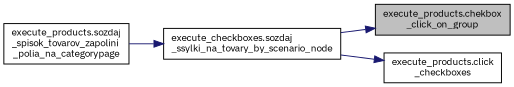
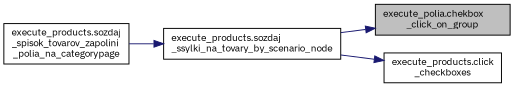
(443, 20) -> (443, 20)
(252, 44) -> (252, 44)
